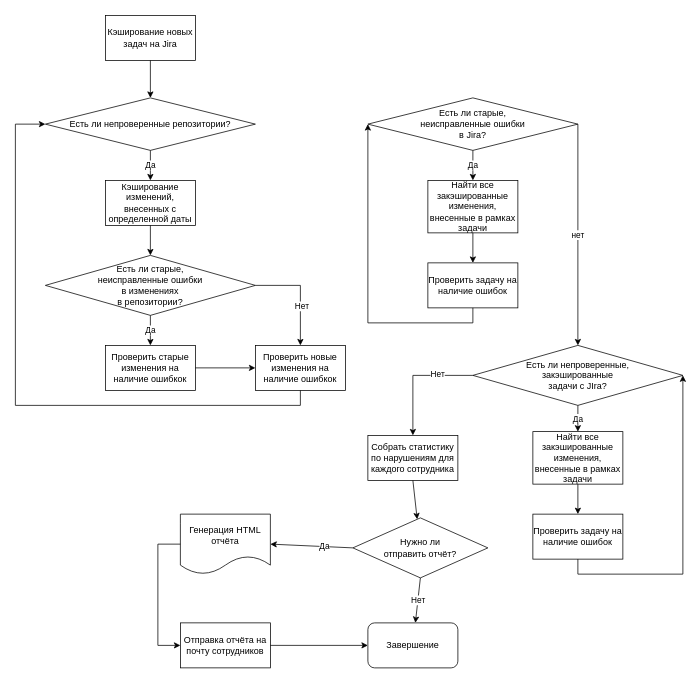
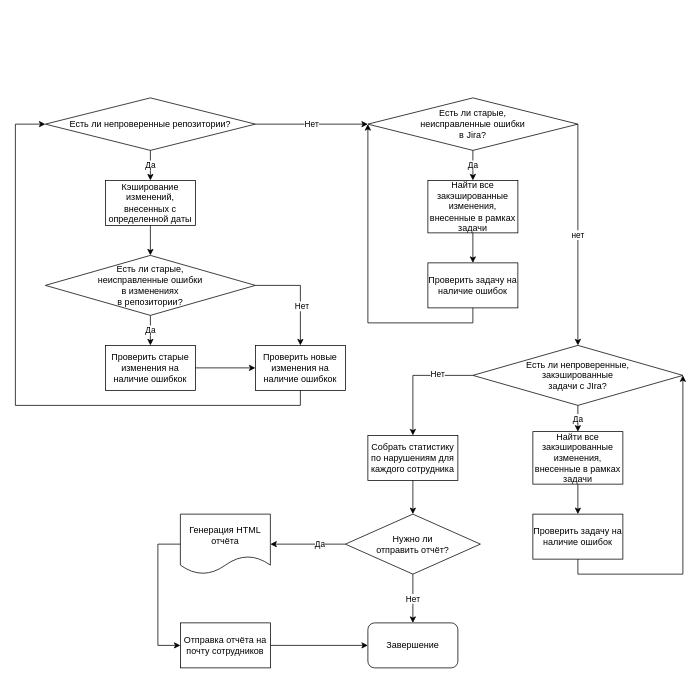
(150, 38) -> none
(150, 77) -> none
none -> (311, 124)
(420, 548) -> (413, 544)
